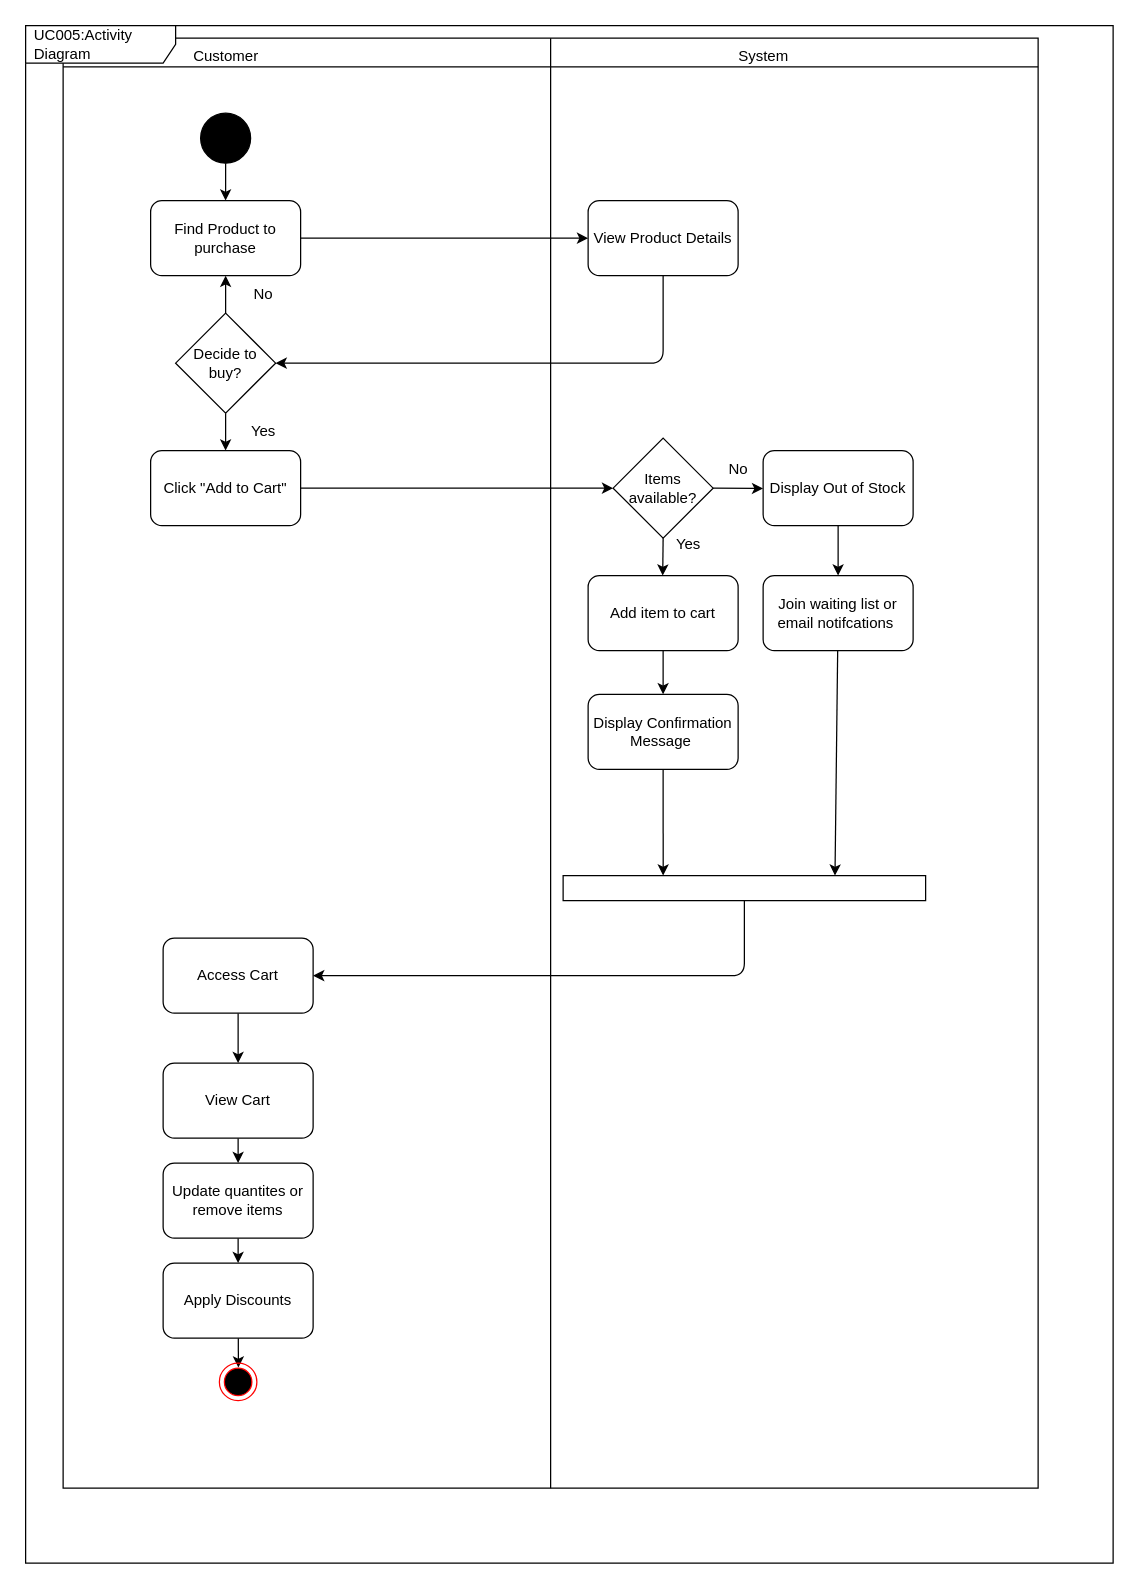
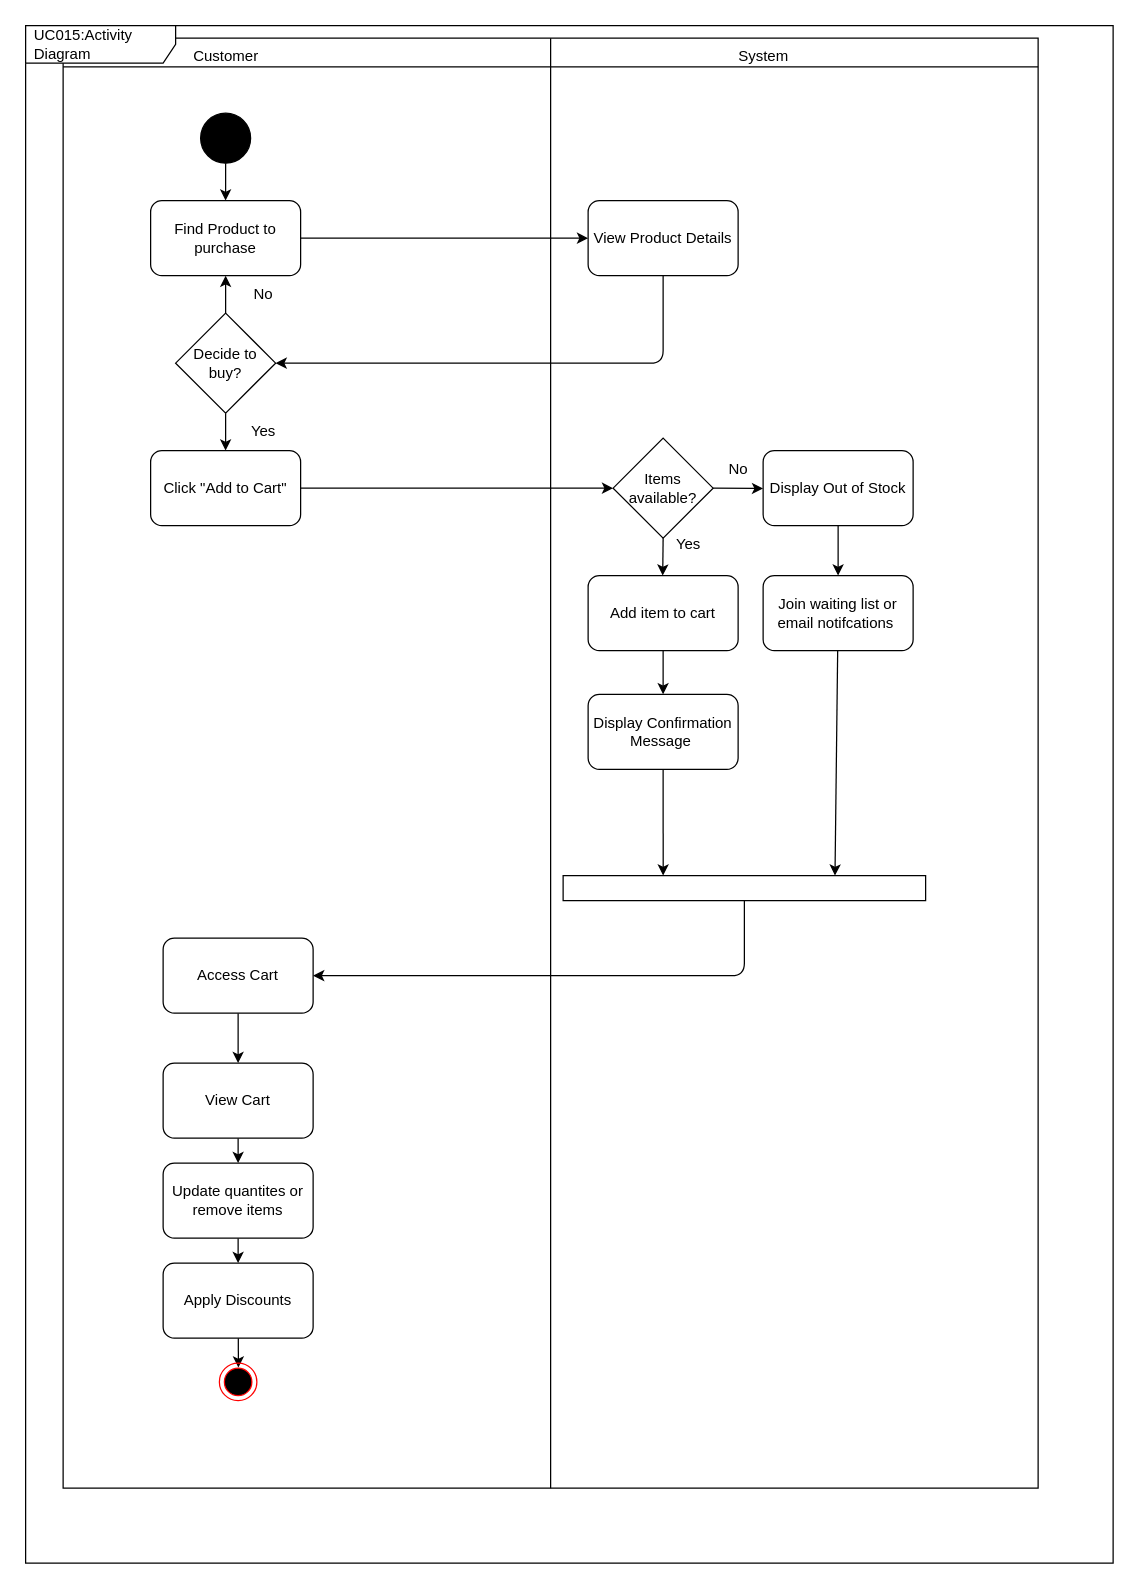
(105, 44) -> (105, 44)
